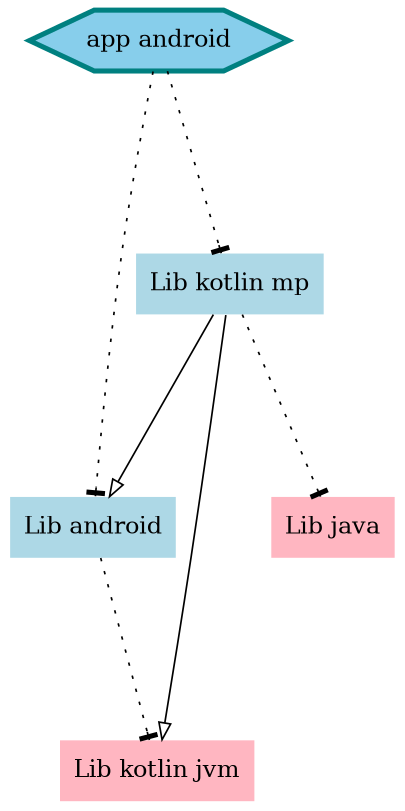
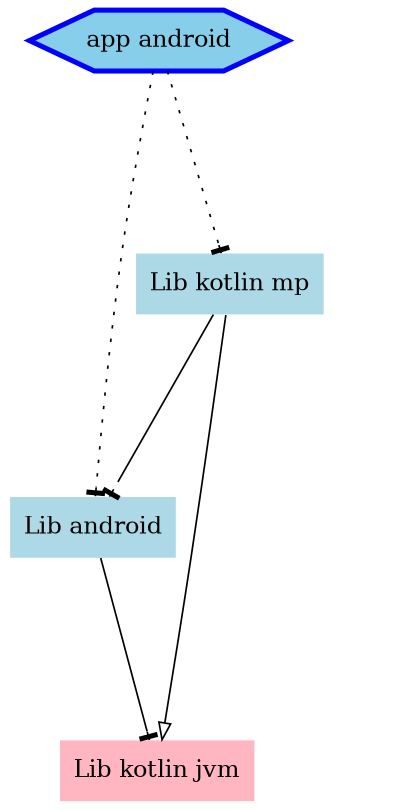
(159, 41) -> (159, 41)
(166, 398) -> (166, 398)
(333, 527) -> none
(124, 645) -> (124, 645)
